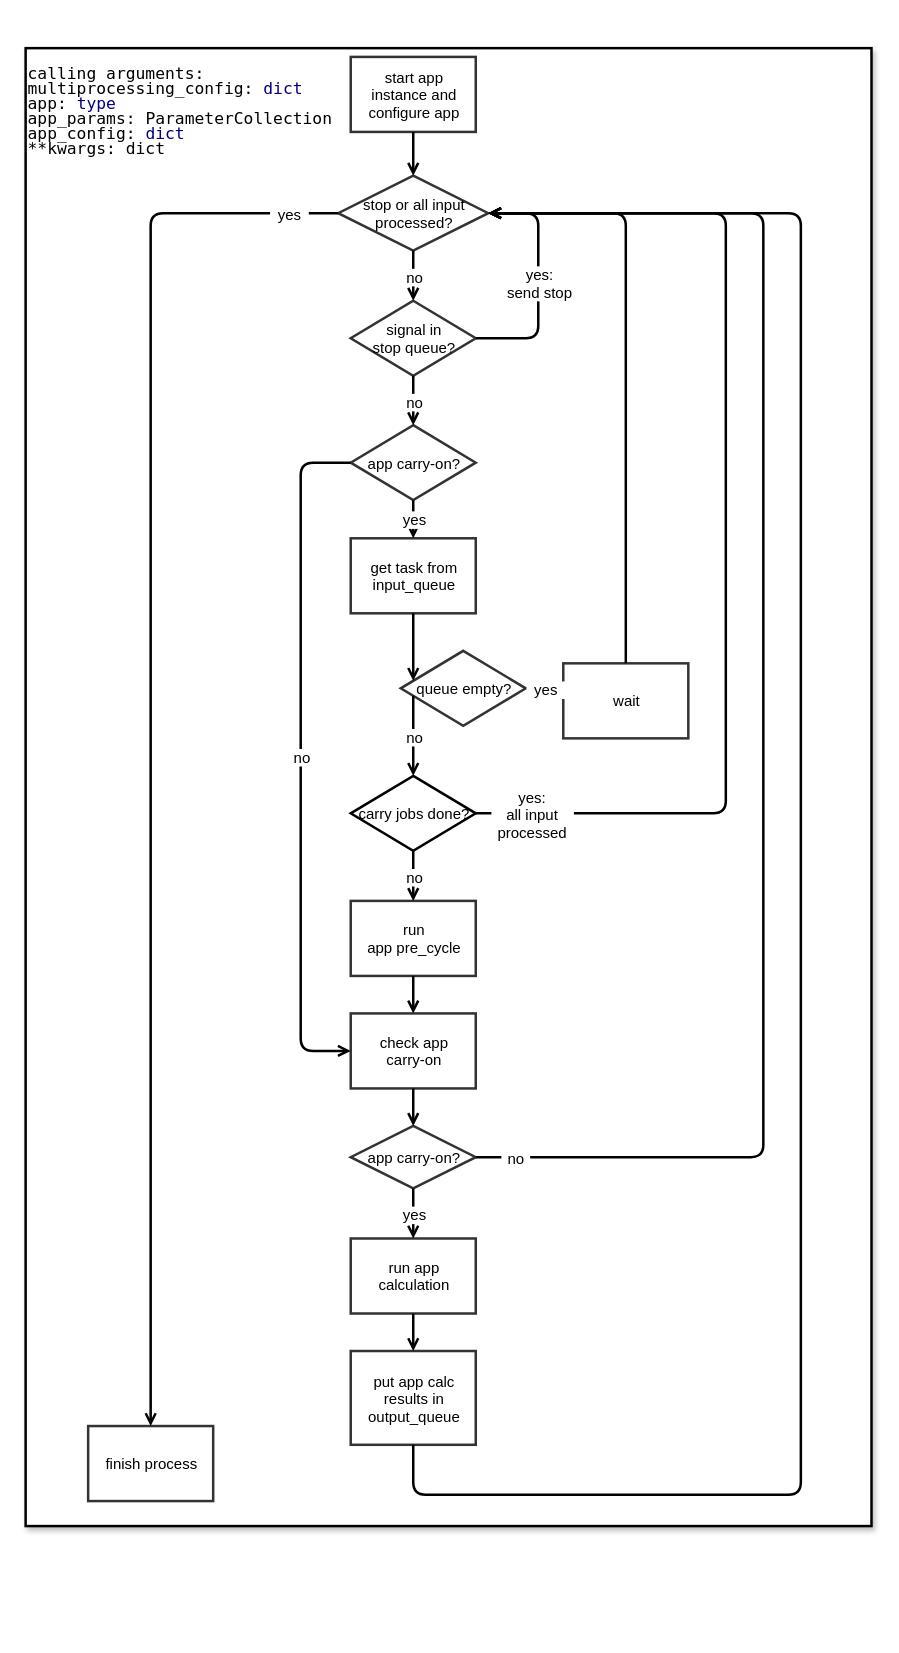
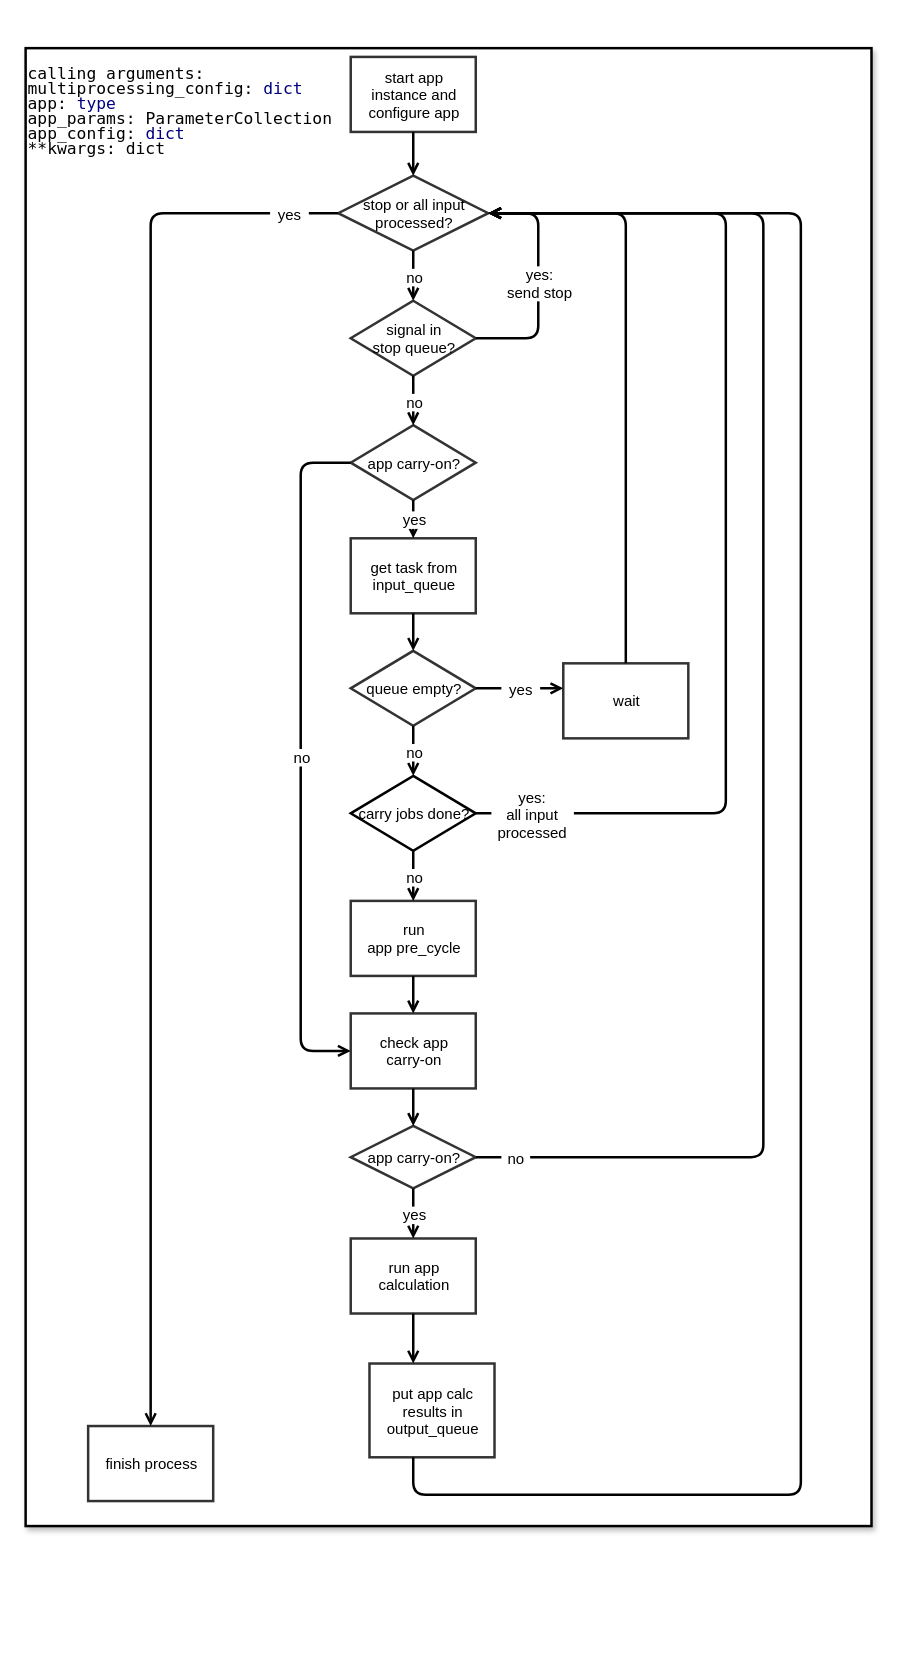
(463, 688) -> (413, 688)
(413, 1398) -> (432, 1410)
